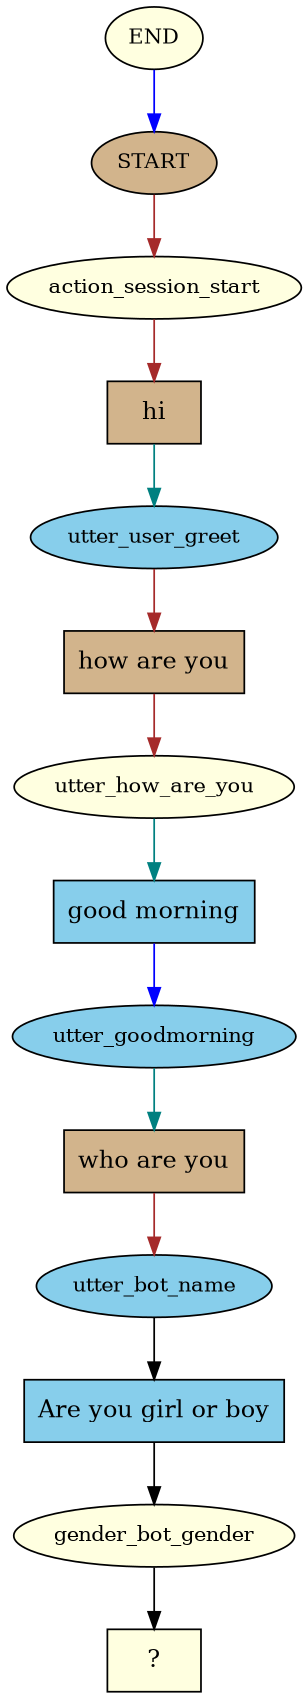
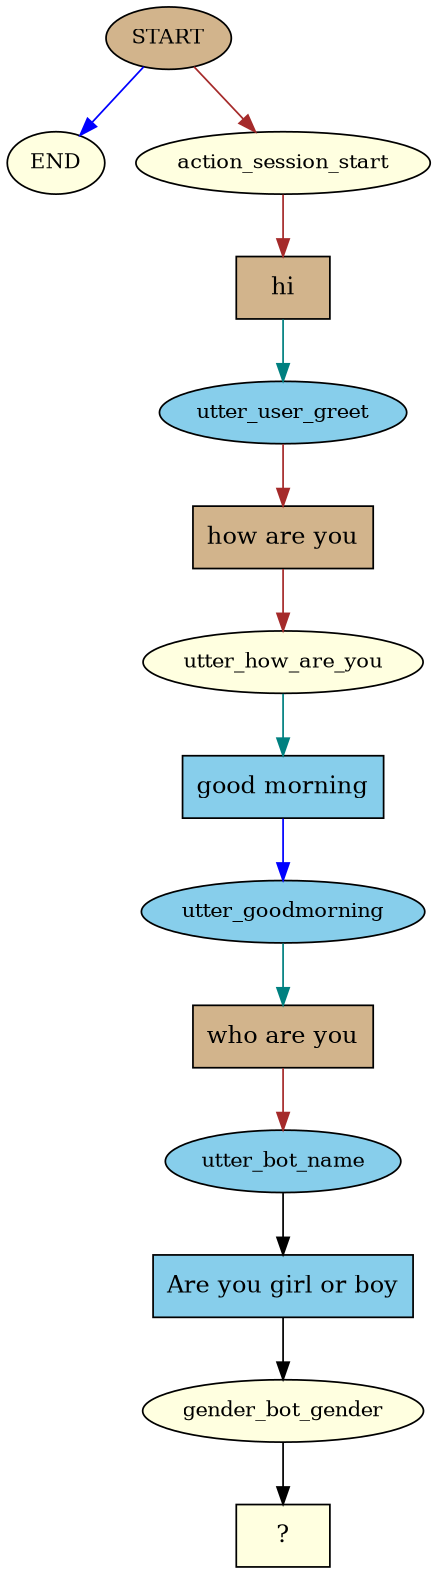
(154, 92) -> (118, 94)
